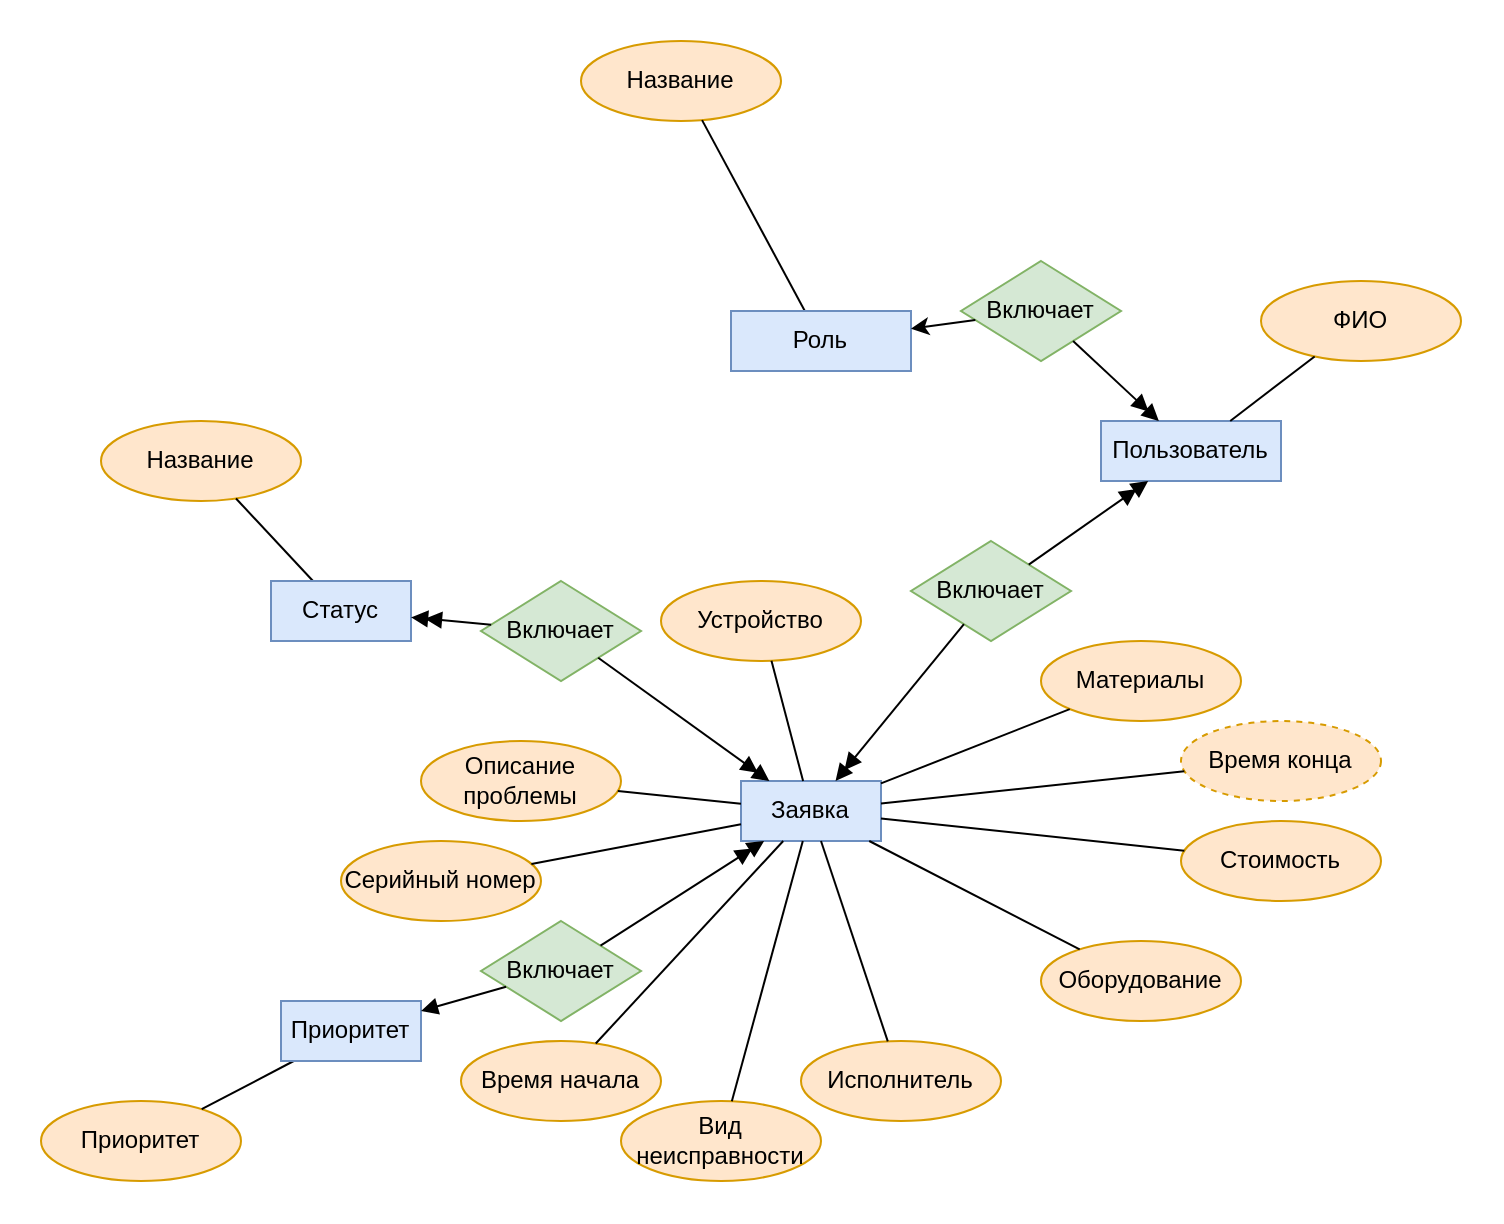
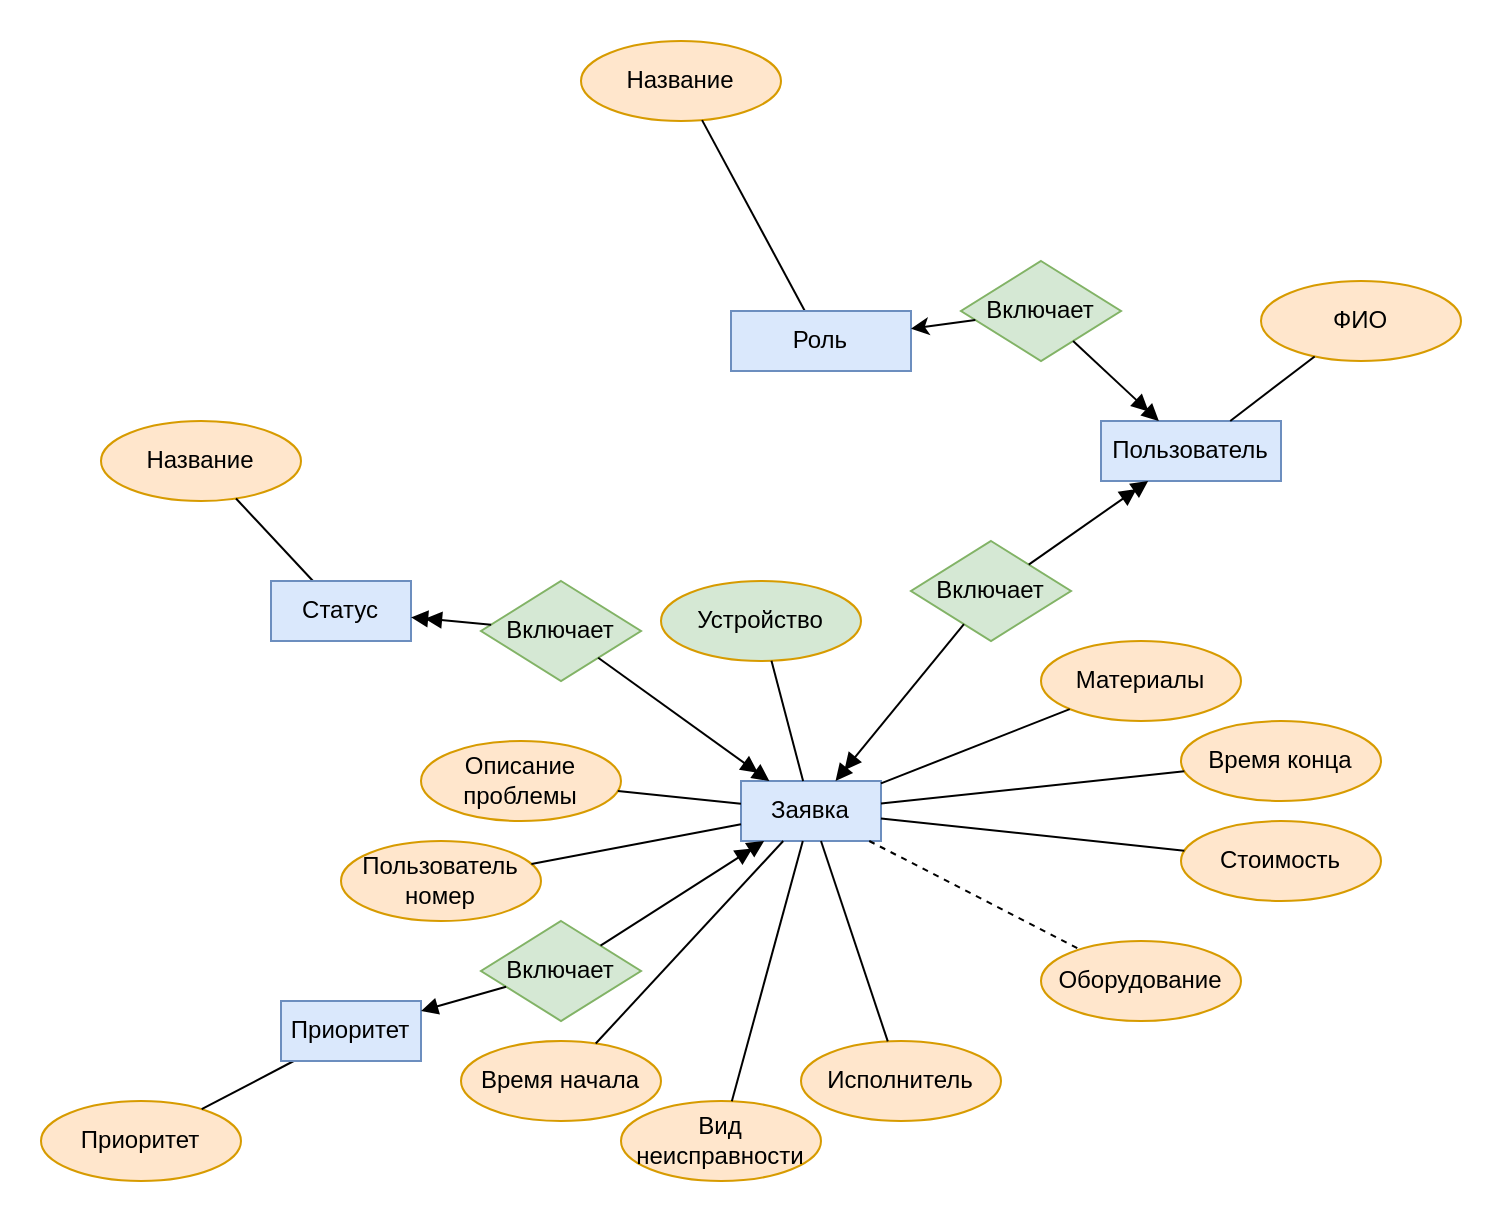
(761, 621) -> (761, 621)
(1281, 761) -> (1281, 761)
(441, 881) -> (441, 881)
(975, 896) -> (975, 896)
